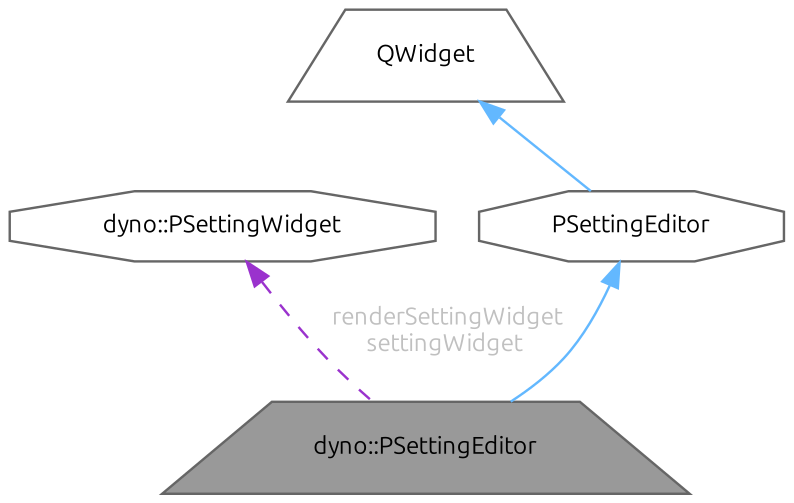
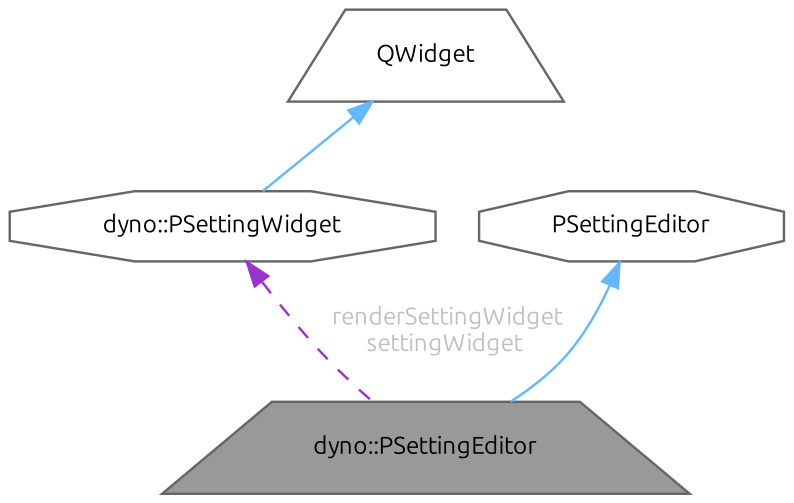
(545, 154) -> (308, 154)
